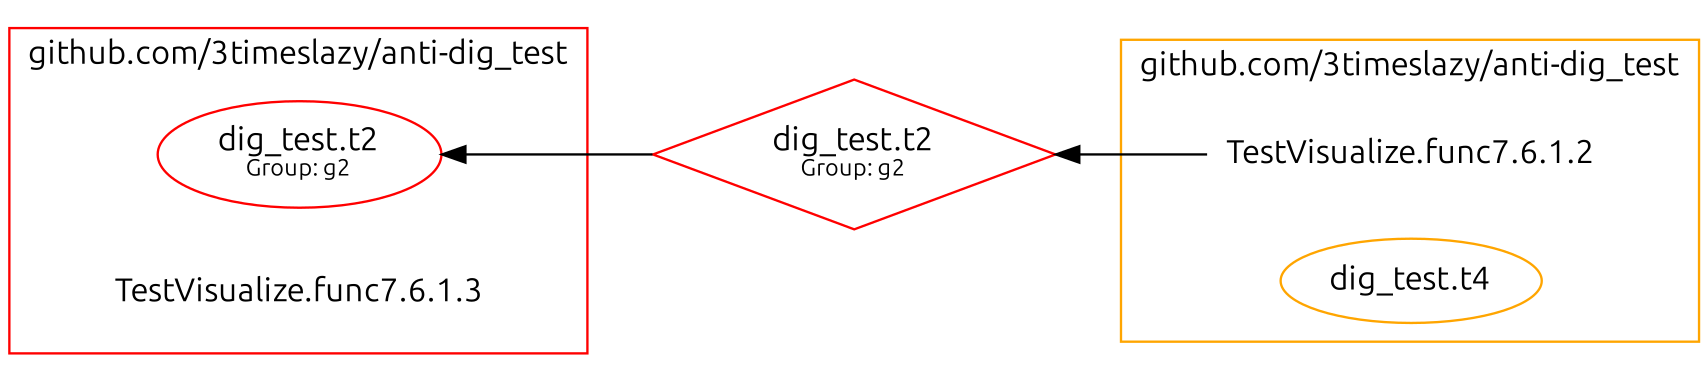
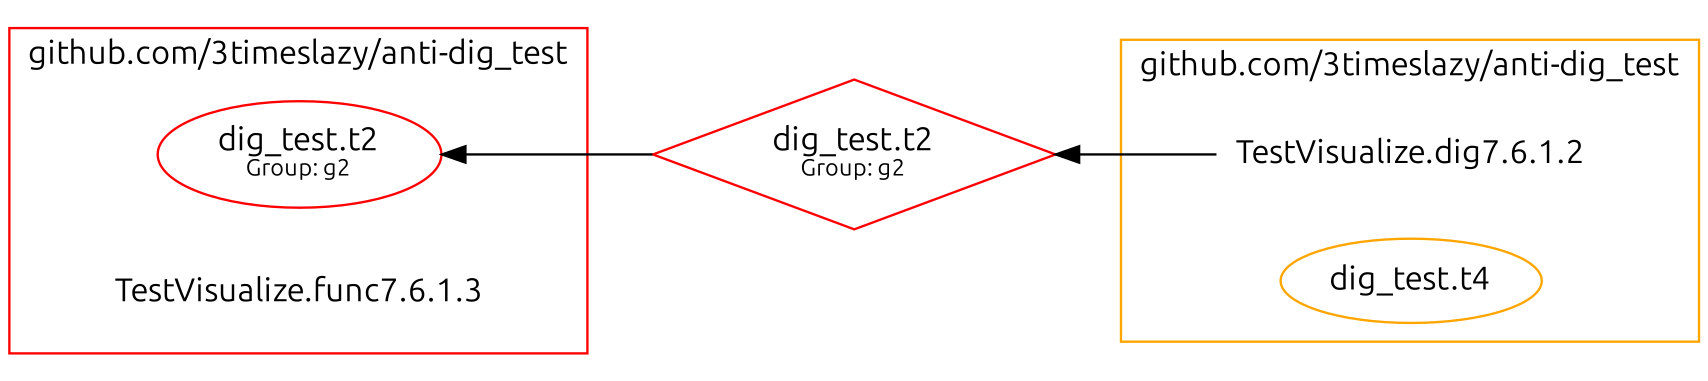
(1411, 154) -> (1411, 154)
